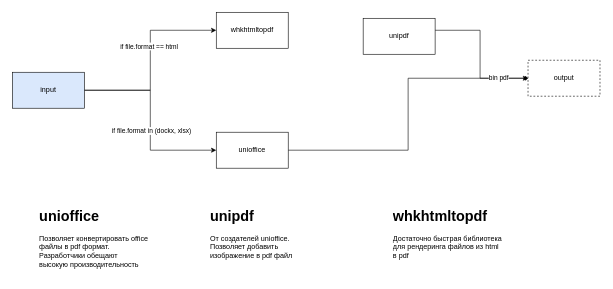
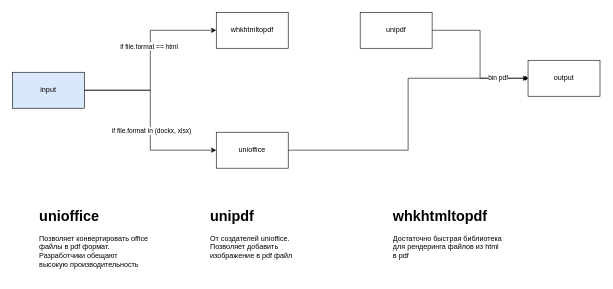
(399, 36) -> (396, 30)
(564, 78) -> (564, 78)
